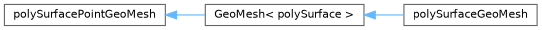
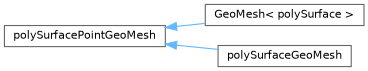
(390, 15) -> (197, 47)
